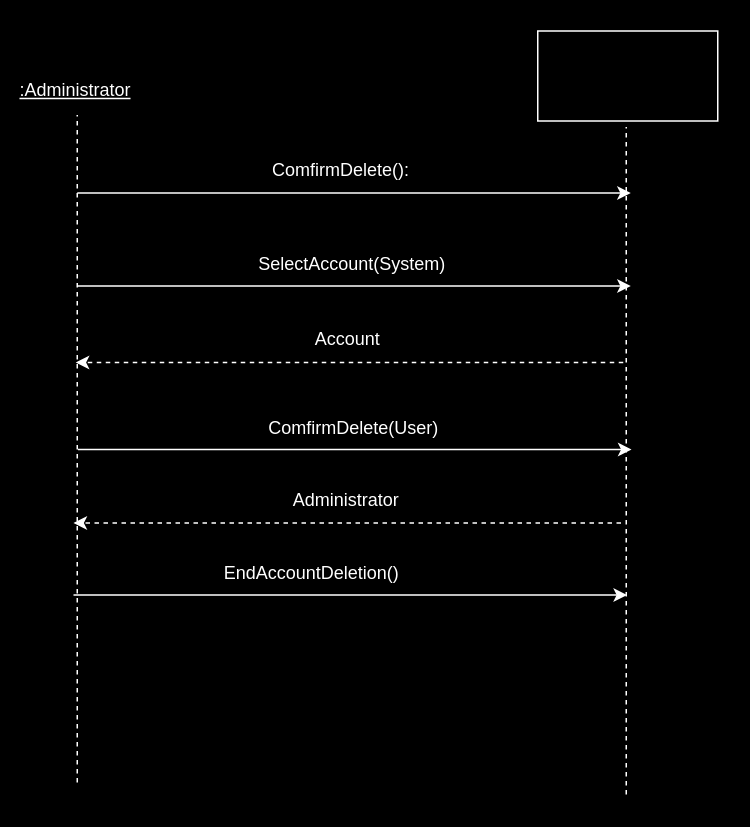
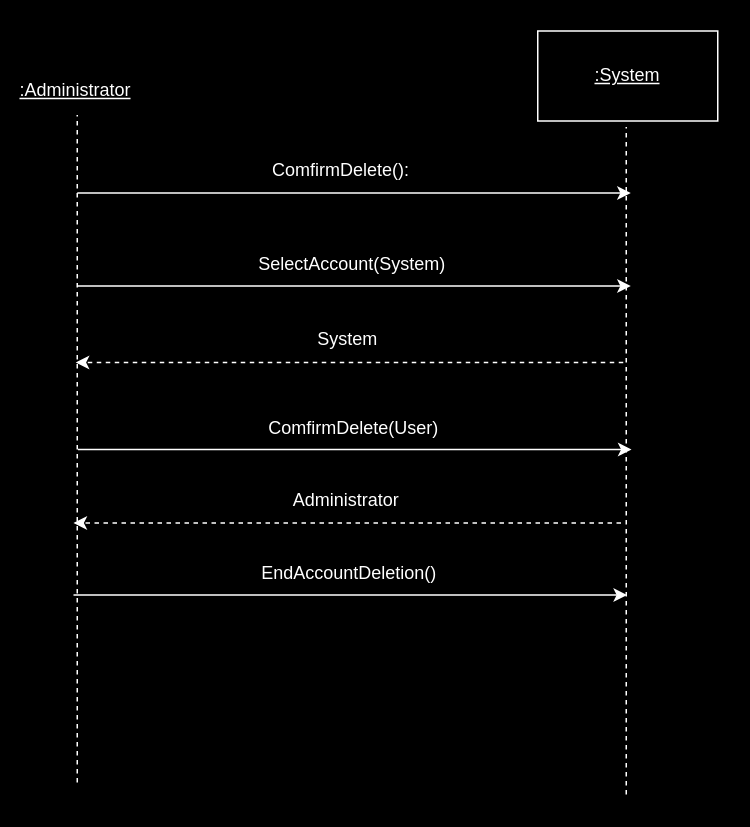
none -> (628, 76)
(348, 340) -> (348, 340)
(311, 574) -> (349, 574)
